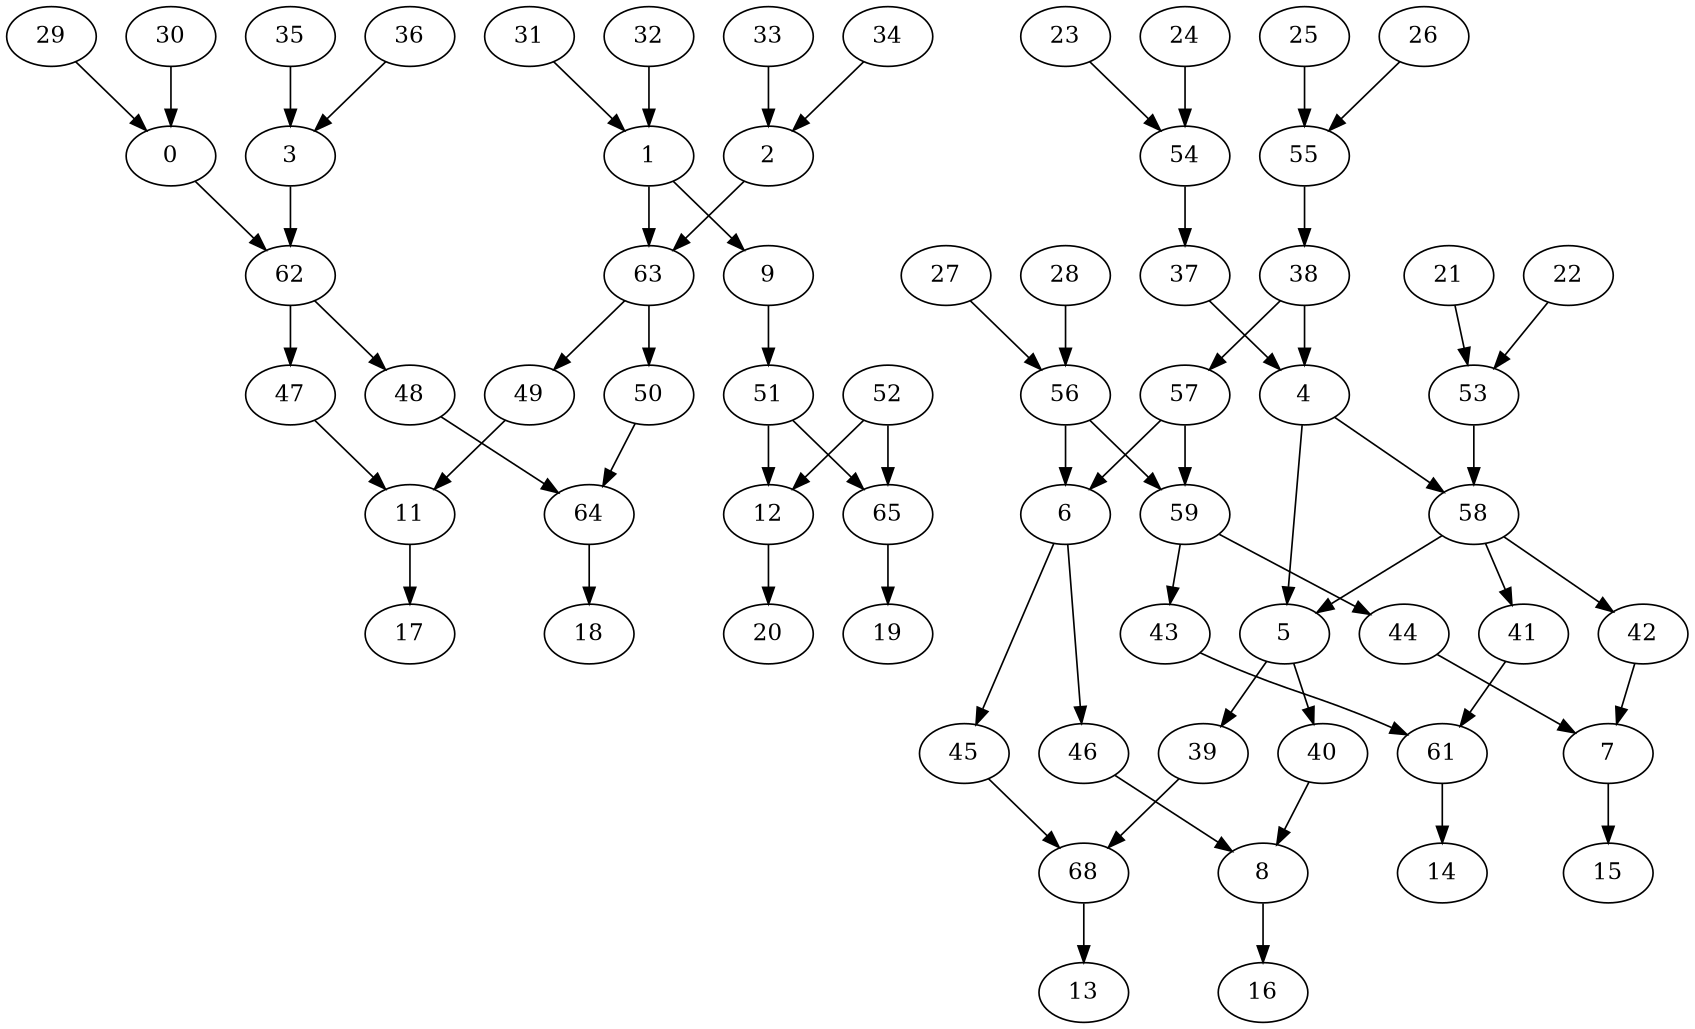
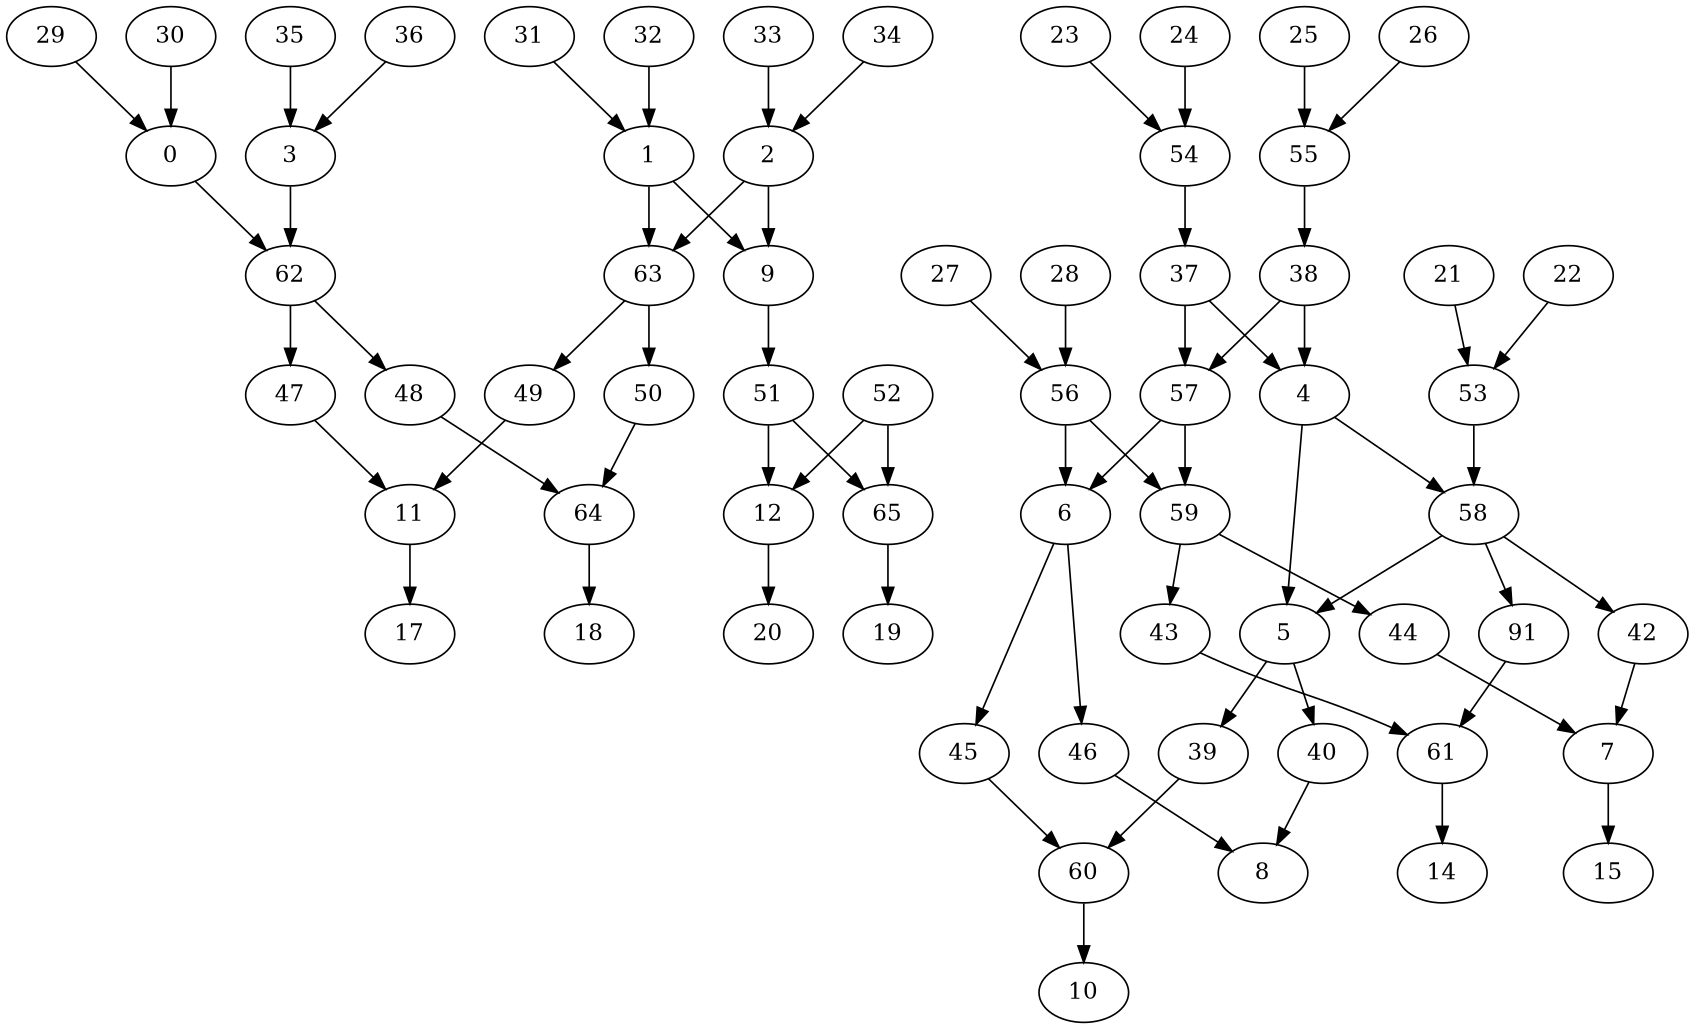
none -> (768, 208)
none -> (1185, 327)
(1524, 634) -> (1524, 634)
(1084, 873) -> (1084, 873)
(1084, 993) -> (1084, 993)
(1263, 993) -> none
